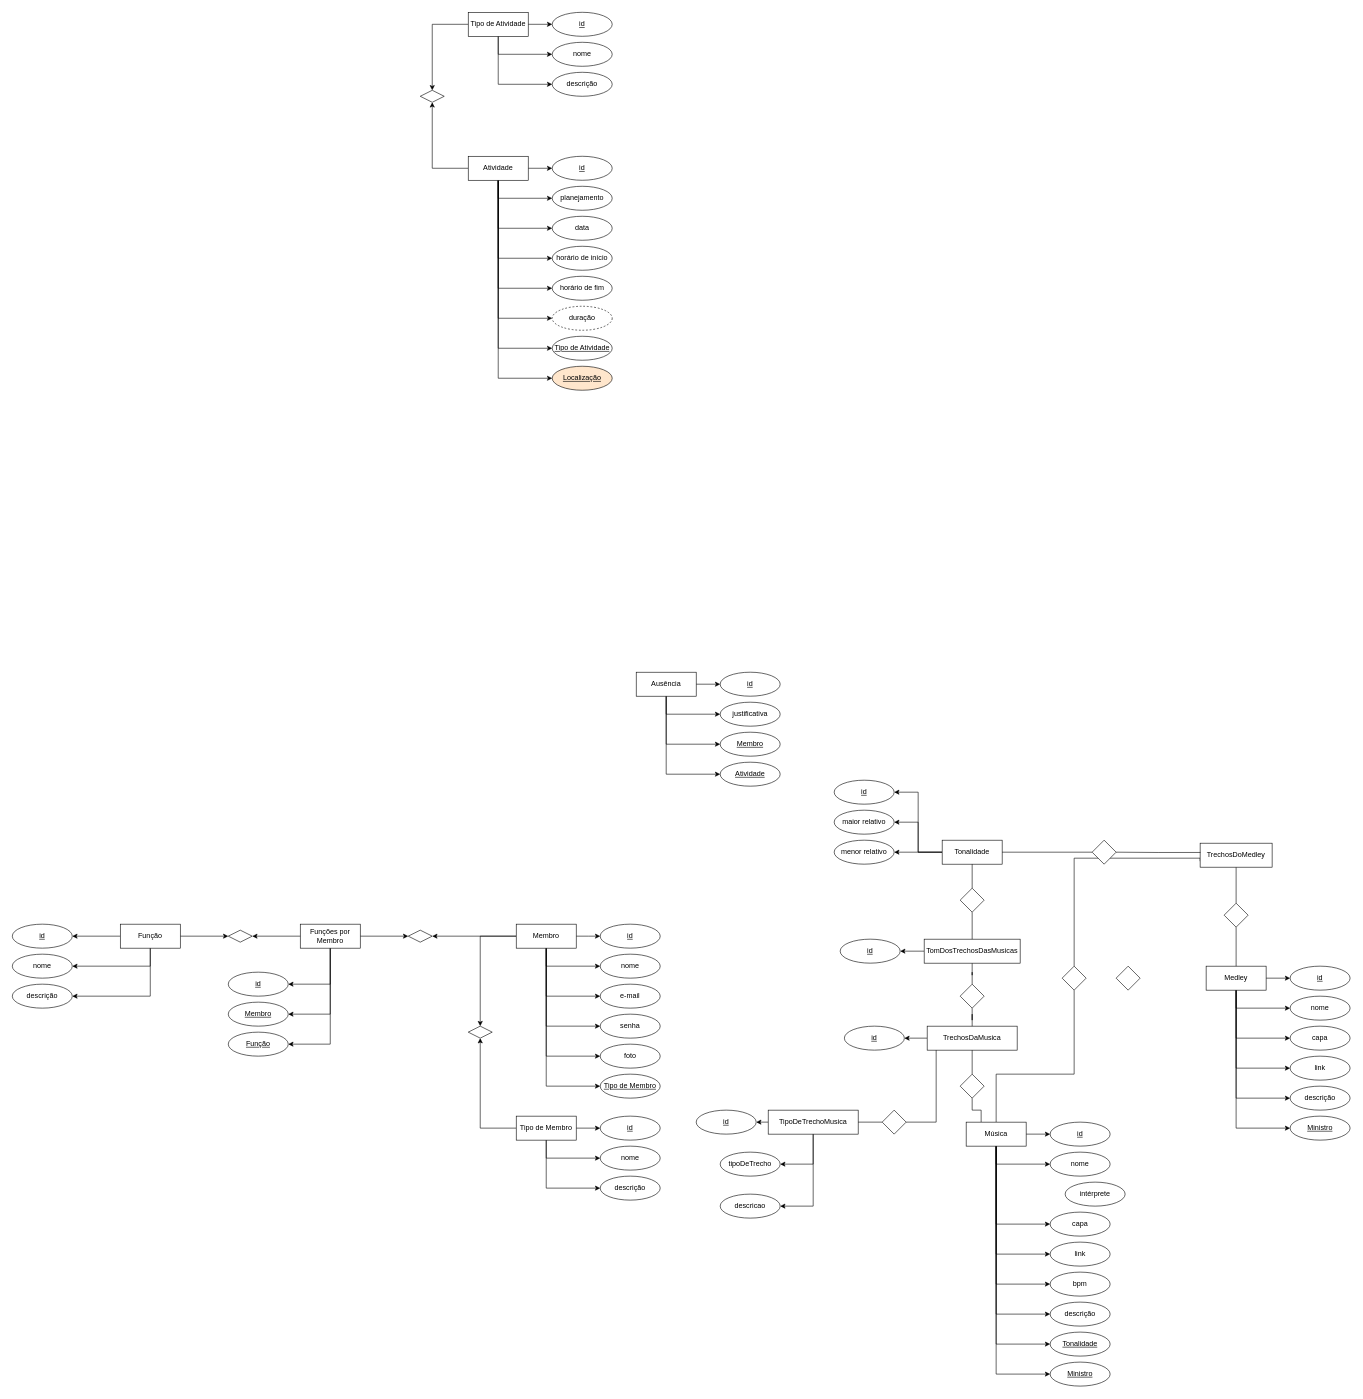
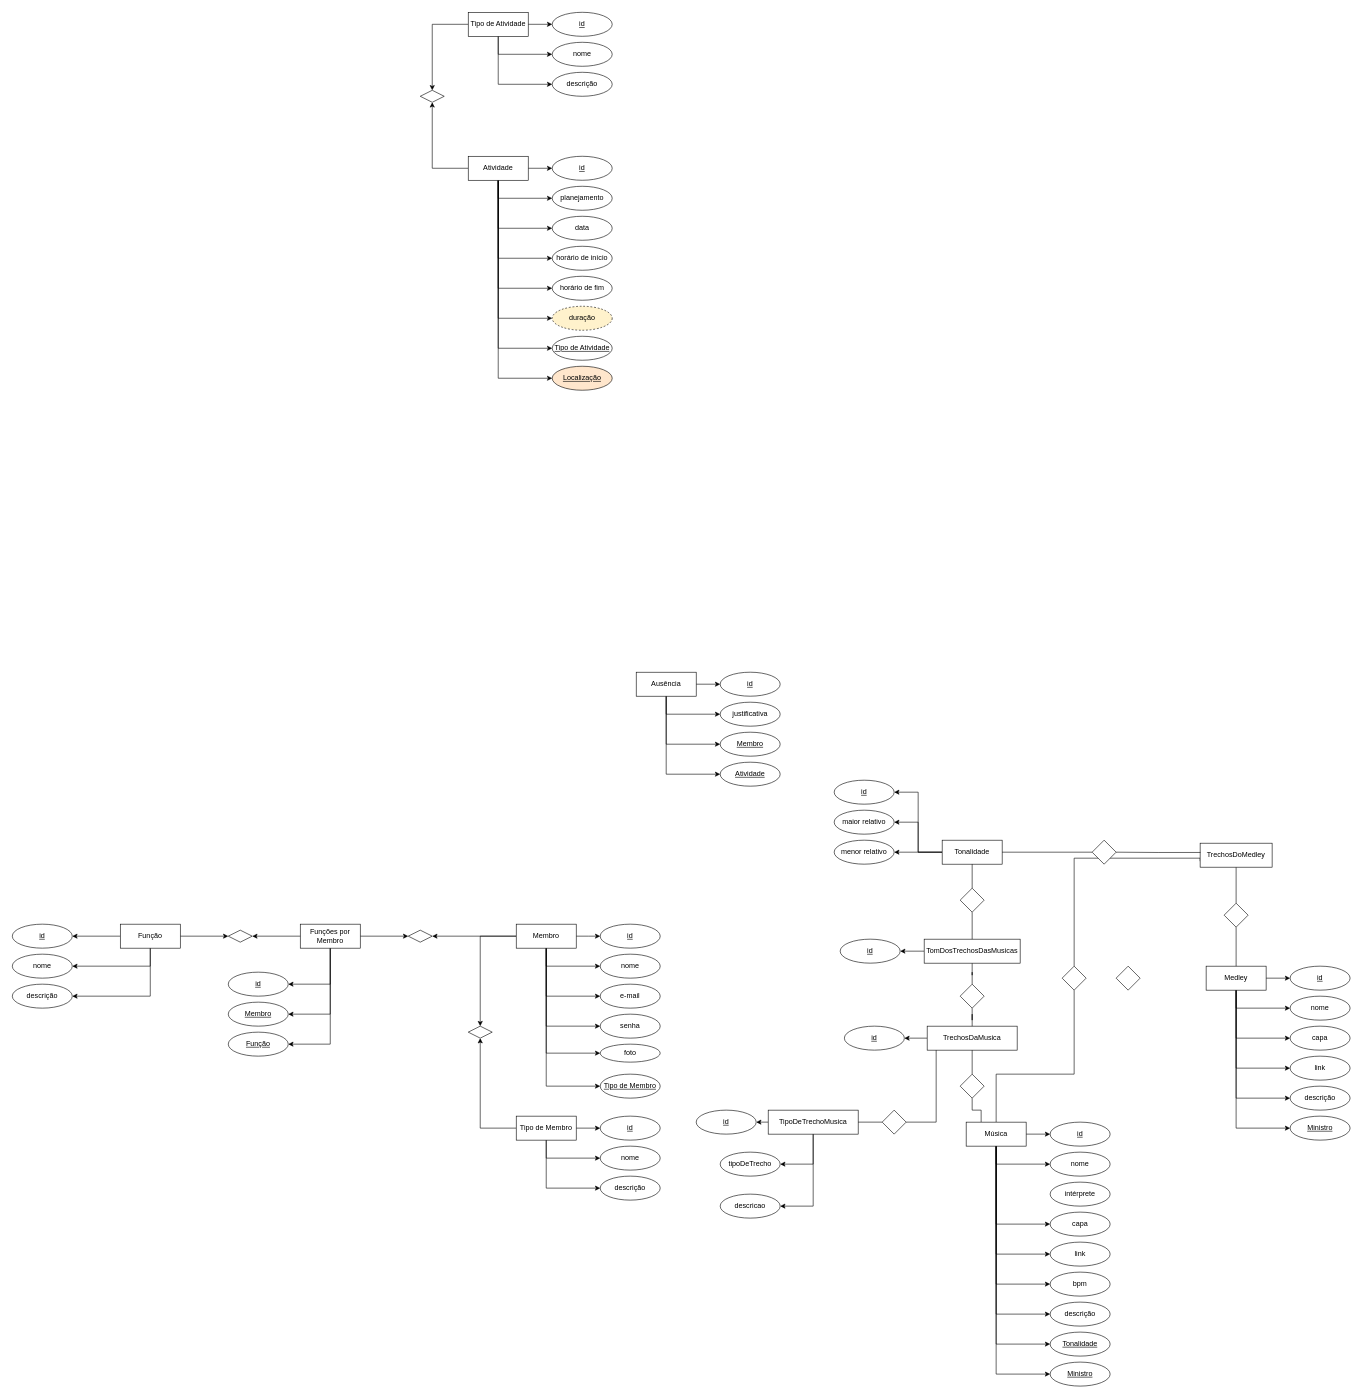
(582, 318) -> (582, 318)
(630, 1056) -> (630, 1053)
(1095, 1194) -> (1080, 1194)
